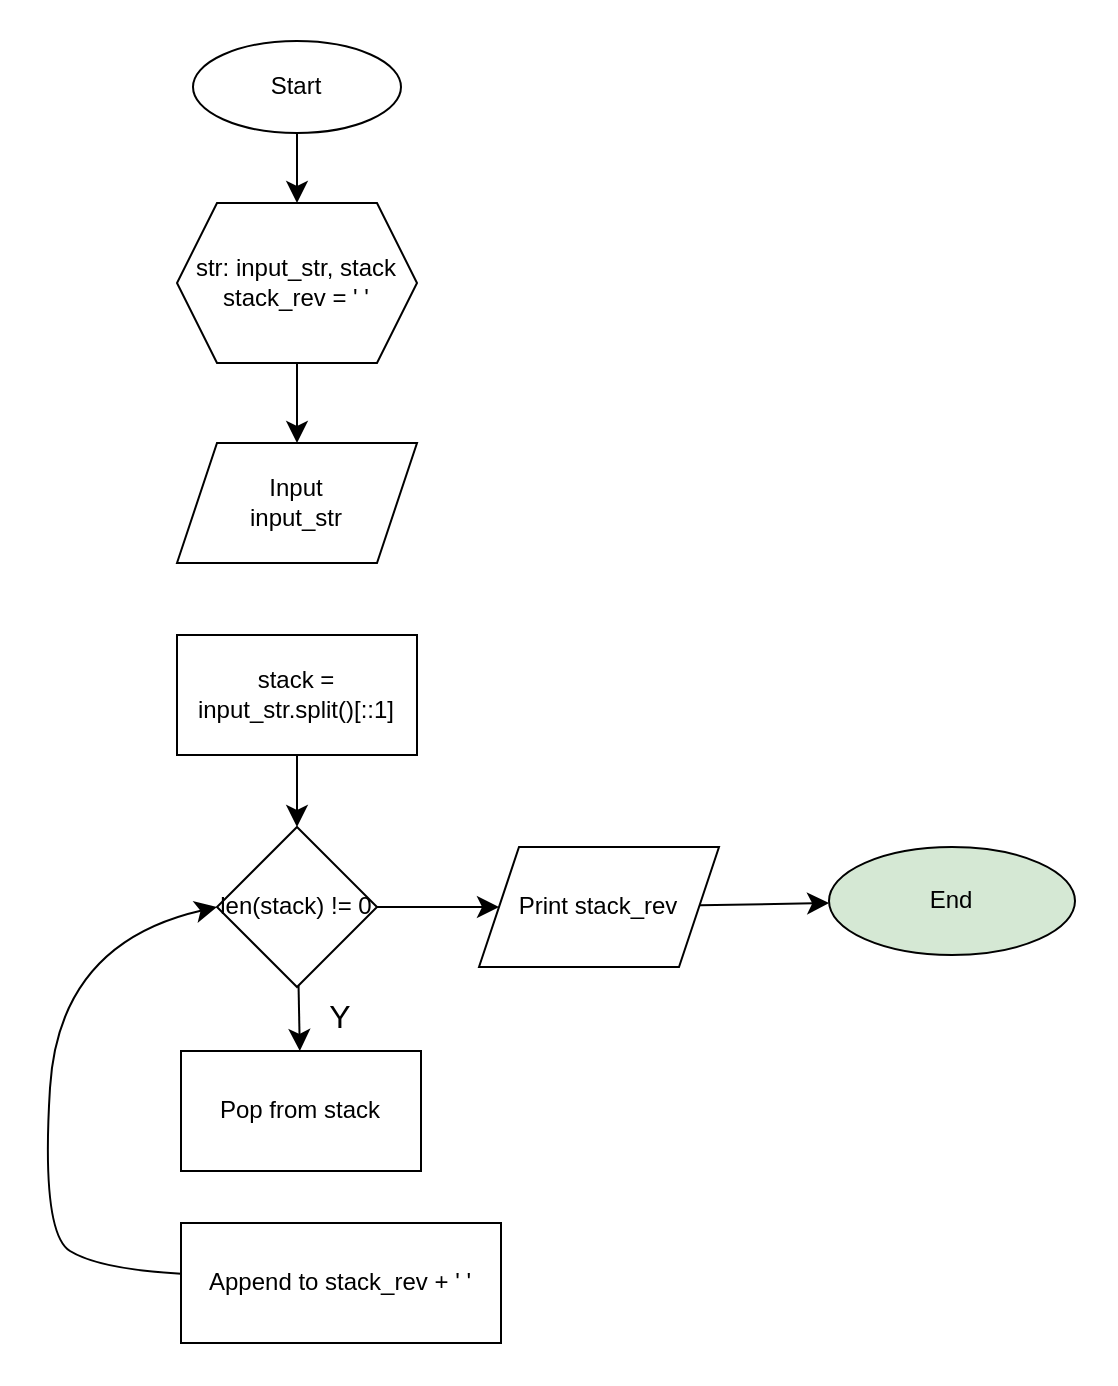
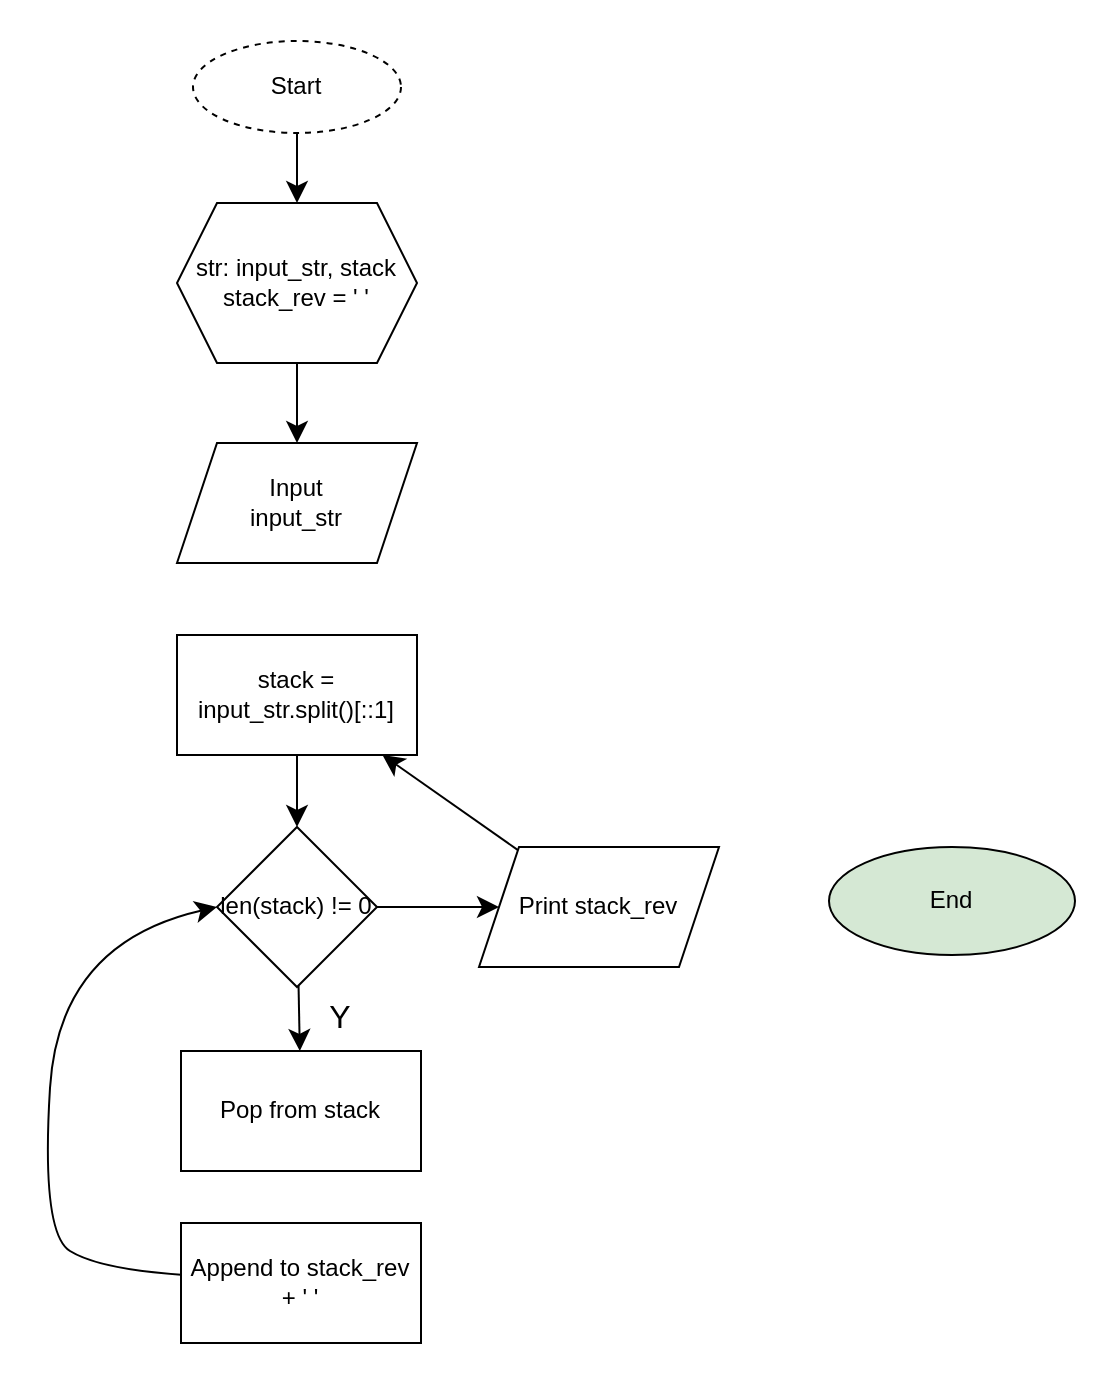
(297, 87) -> (297, 87)
(757, 904) -> (456, 807)
(341, 1283) -> (301, 1283)
